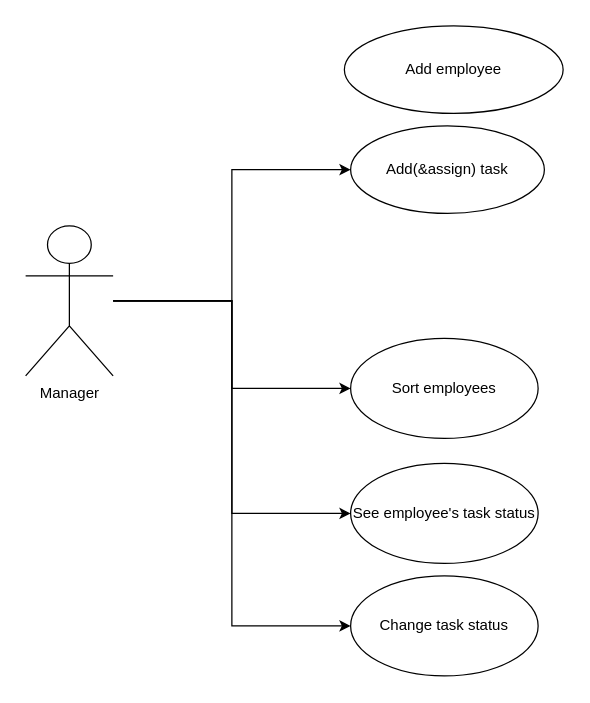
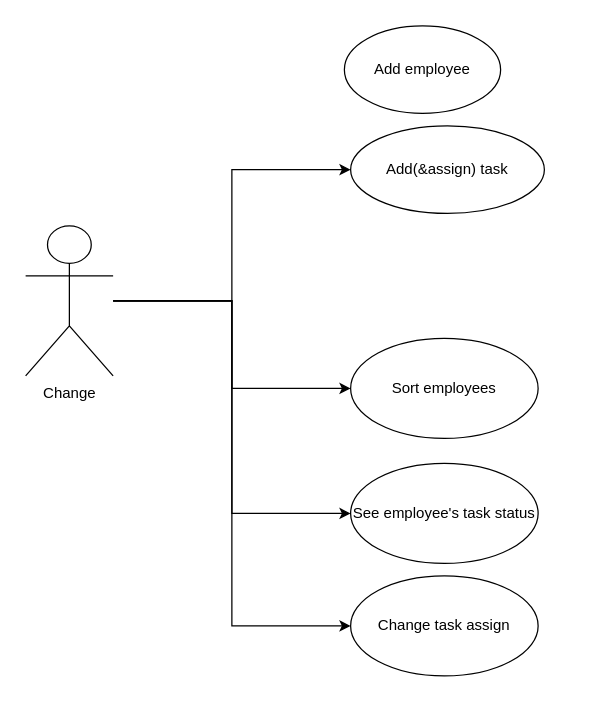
(454, 69) -> (423, 69)
(70, 393) -> (70, 393)
(444, 626) -> (444, 626)
